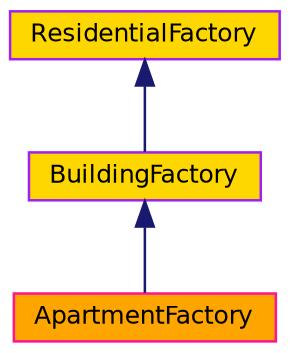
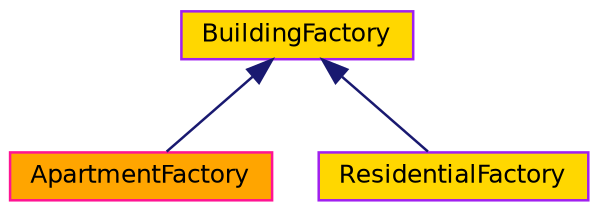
(145, 119) -> (385, 114)
